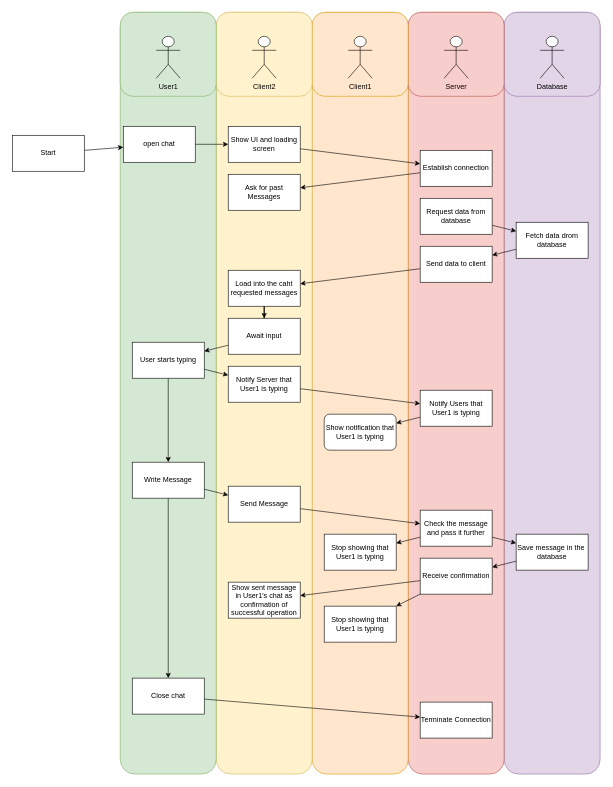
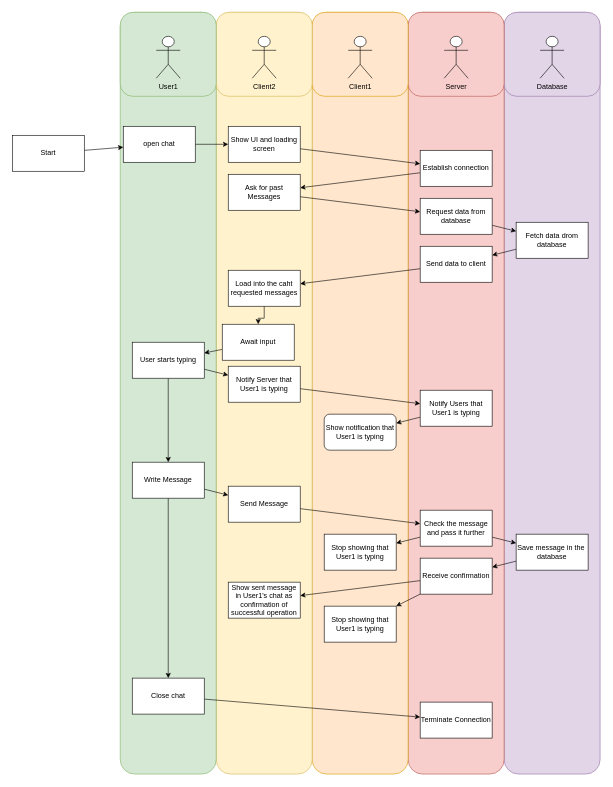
none -> (360, 204)
(264, 336) -> (258, 342)
